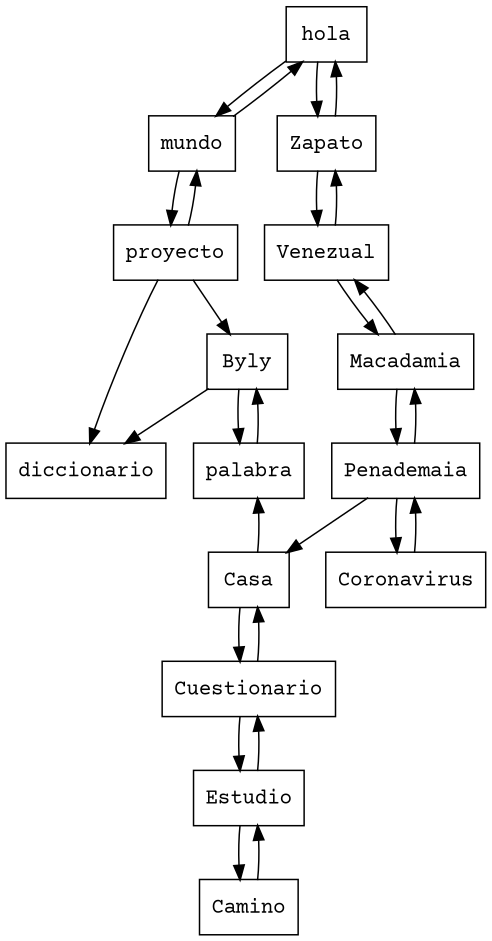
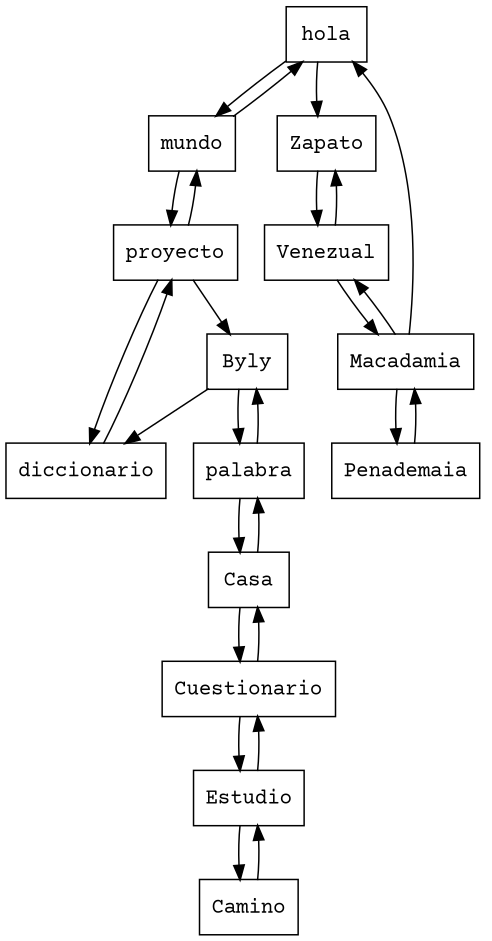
(337, 97) -> (409, 199)
none -> (137, 370)
(334, 521) -> (239, 518)
(406, 580) -> none
